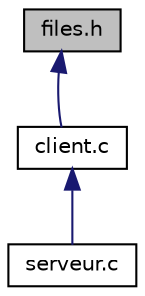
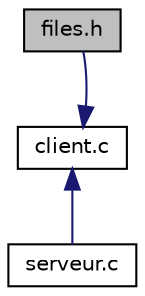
(58, 100) -> (86, 79)
